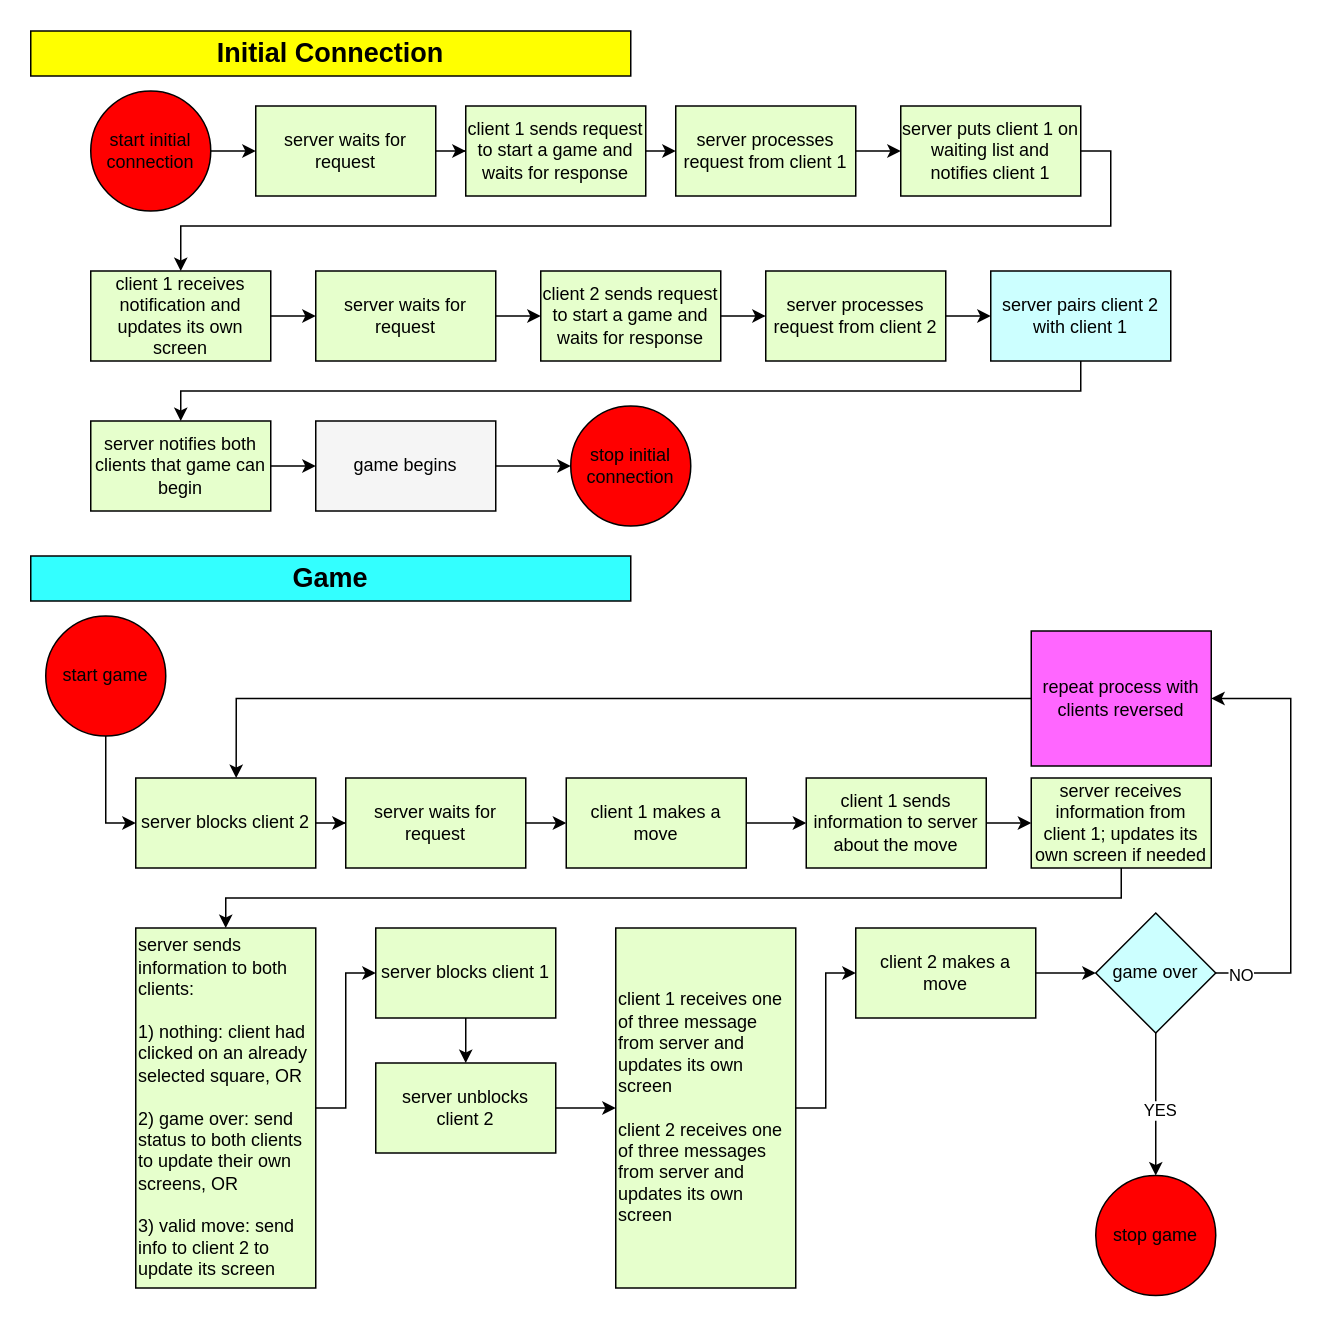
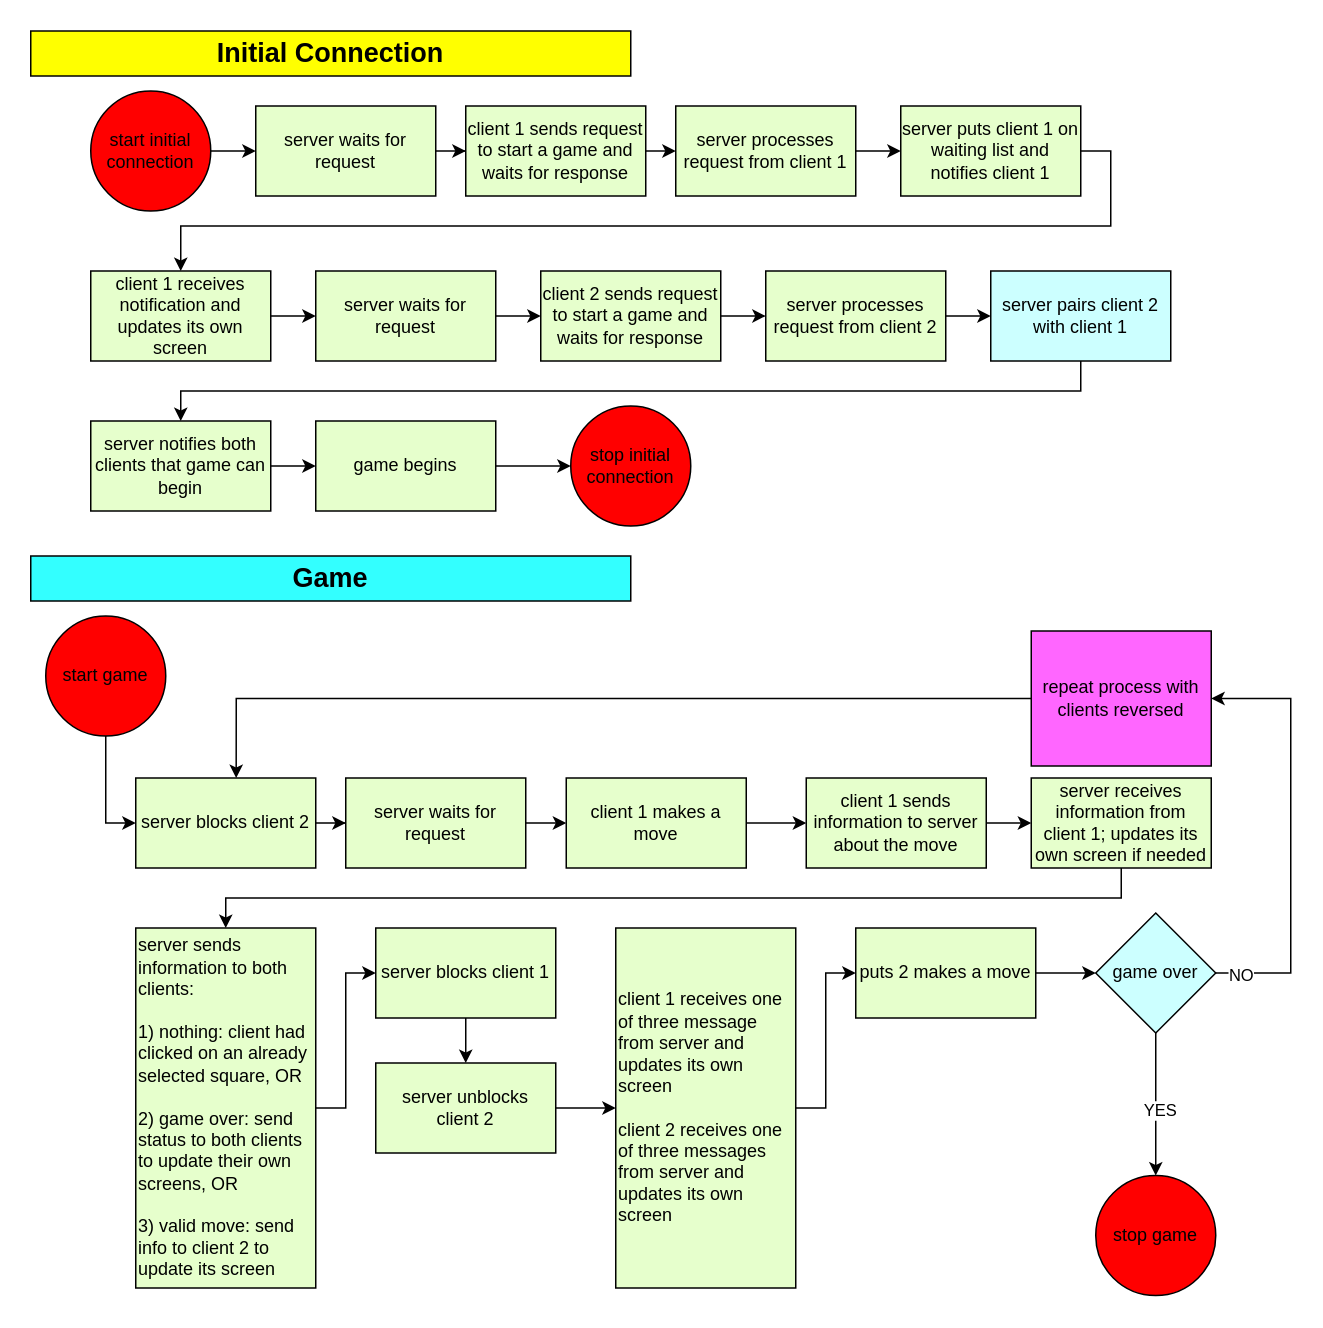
(406, 466) -> (406, 466)
(946, 973) -> (946, 973)
